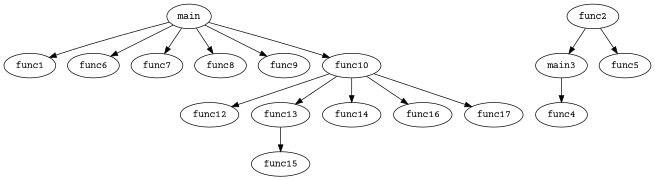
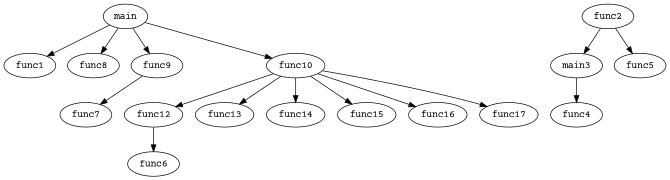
(175, 38) -> (124, 88)
(145, 39) -> (154, 136)
(281, 136) -> (328, 88)
